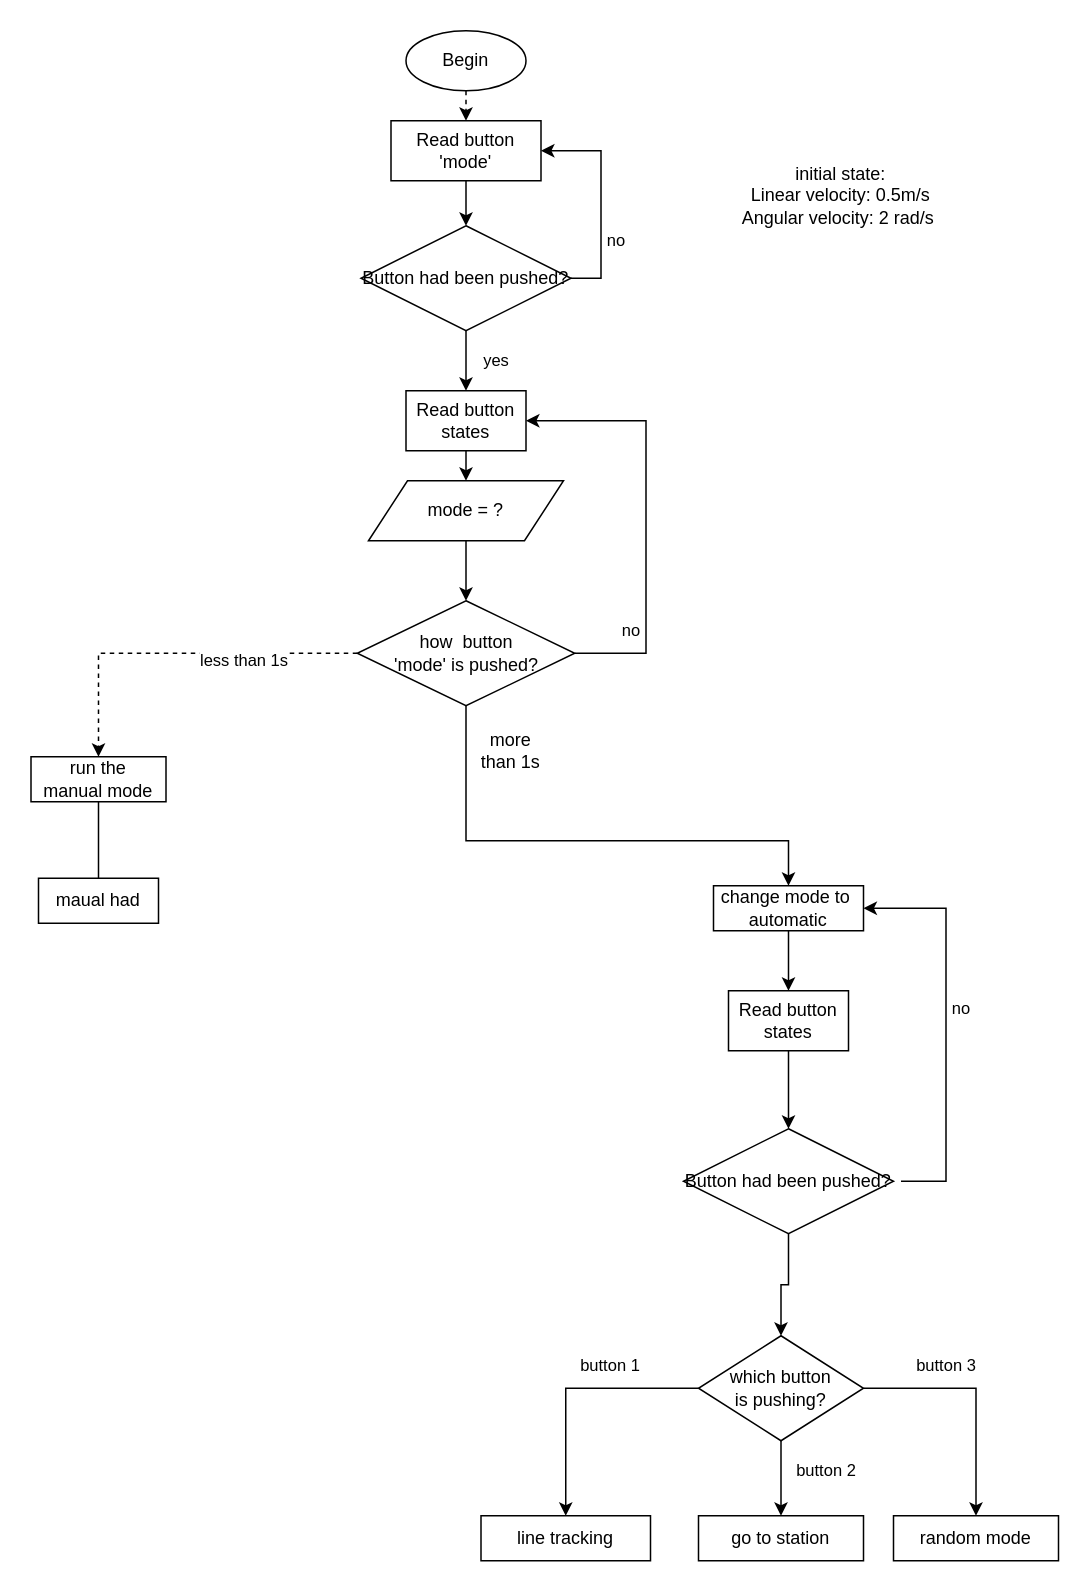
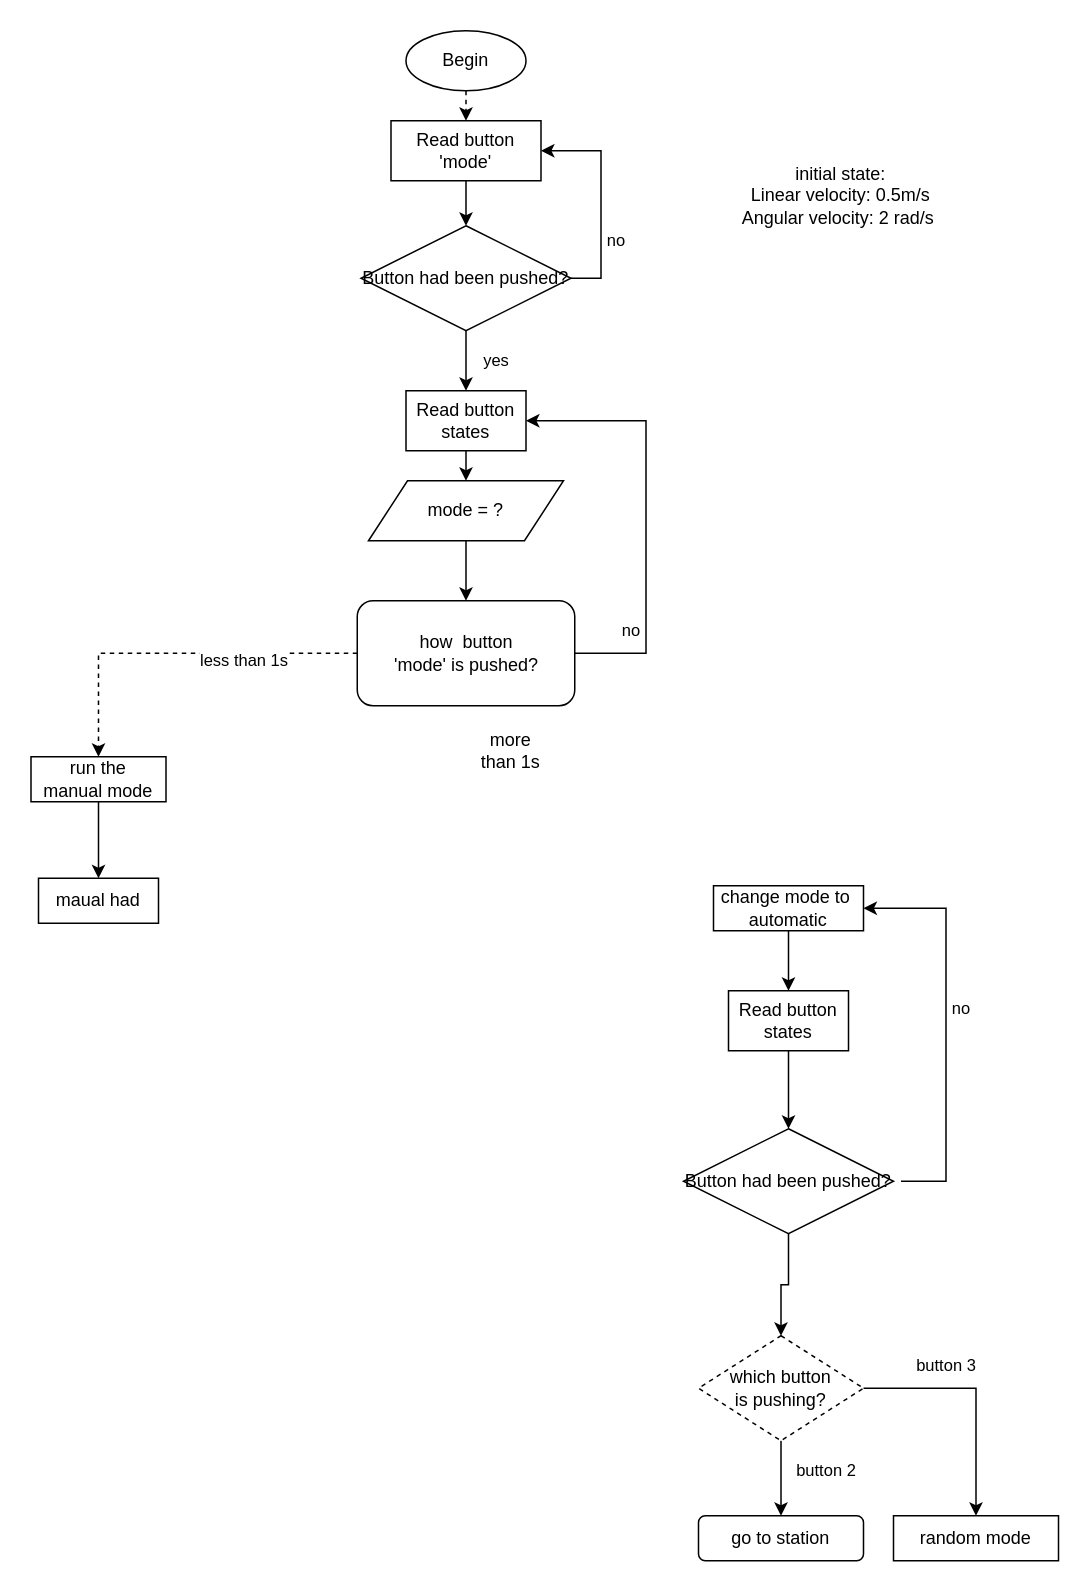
(466, 653) -> (466, 653)
(577, 841) -> none
(98, 871) -> (98, 867)
(574, 1388) -> none
(781, 1388) -> (781, 1388)
(566, 1538) -> none
(781, 1538) -> (781, 1538)
